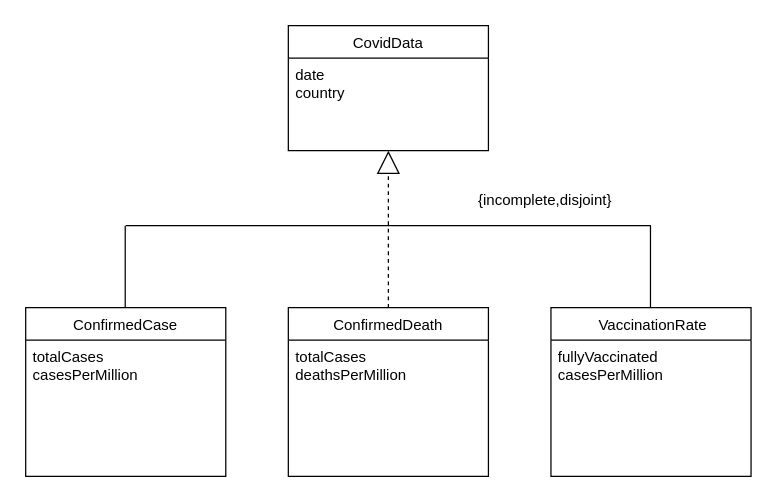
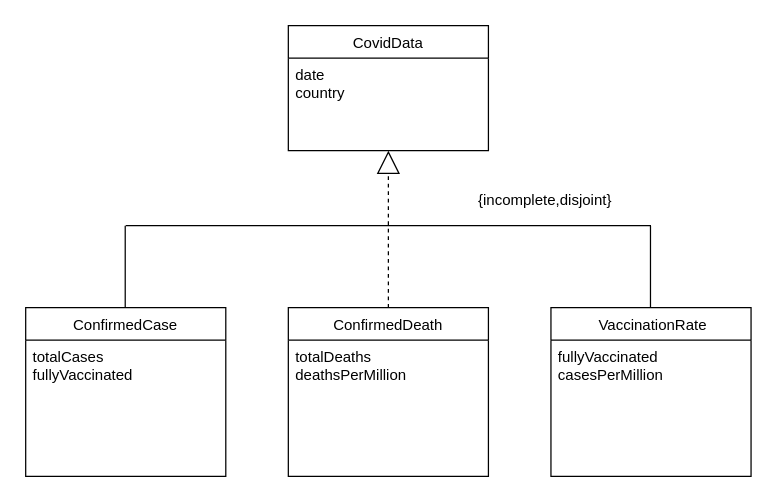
(73, 357) -> (73, 357)
(335, 357) -> (339, 357)
